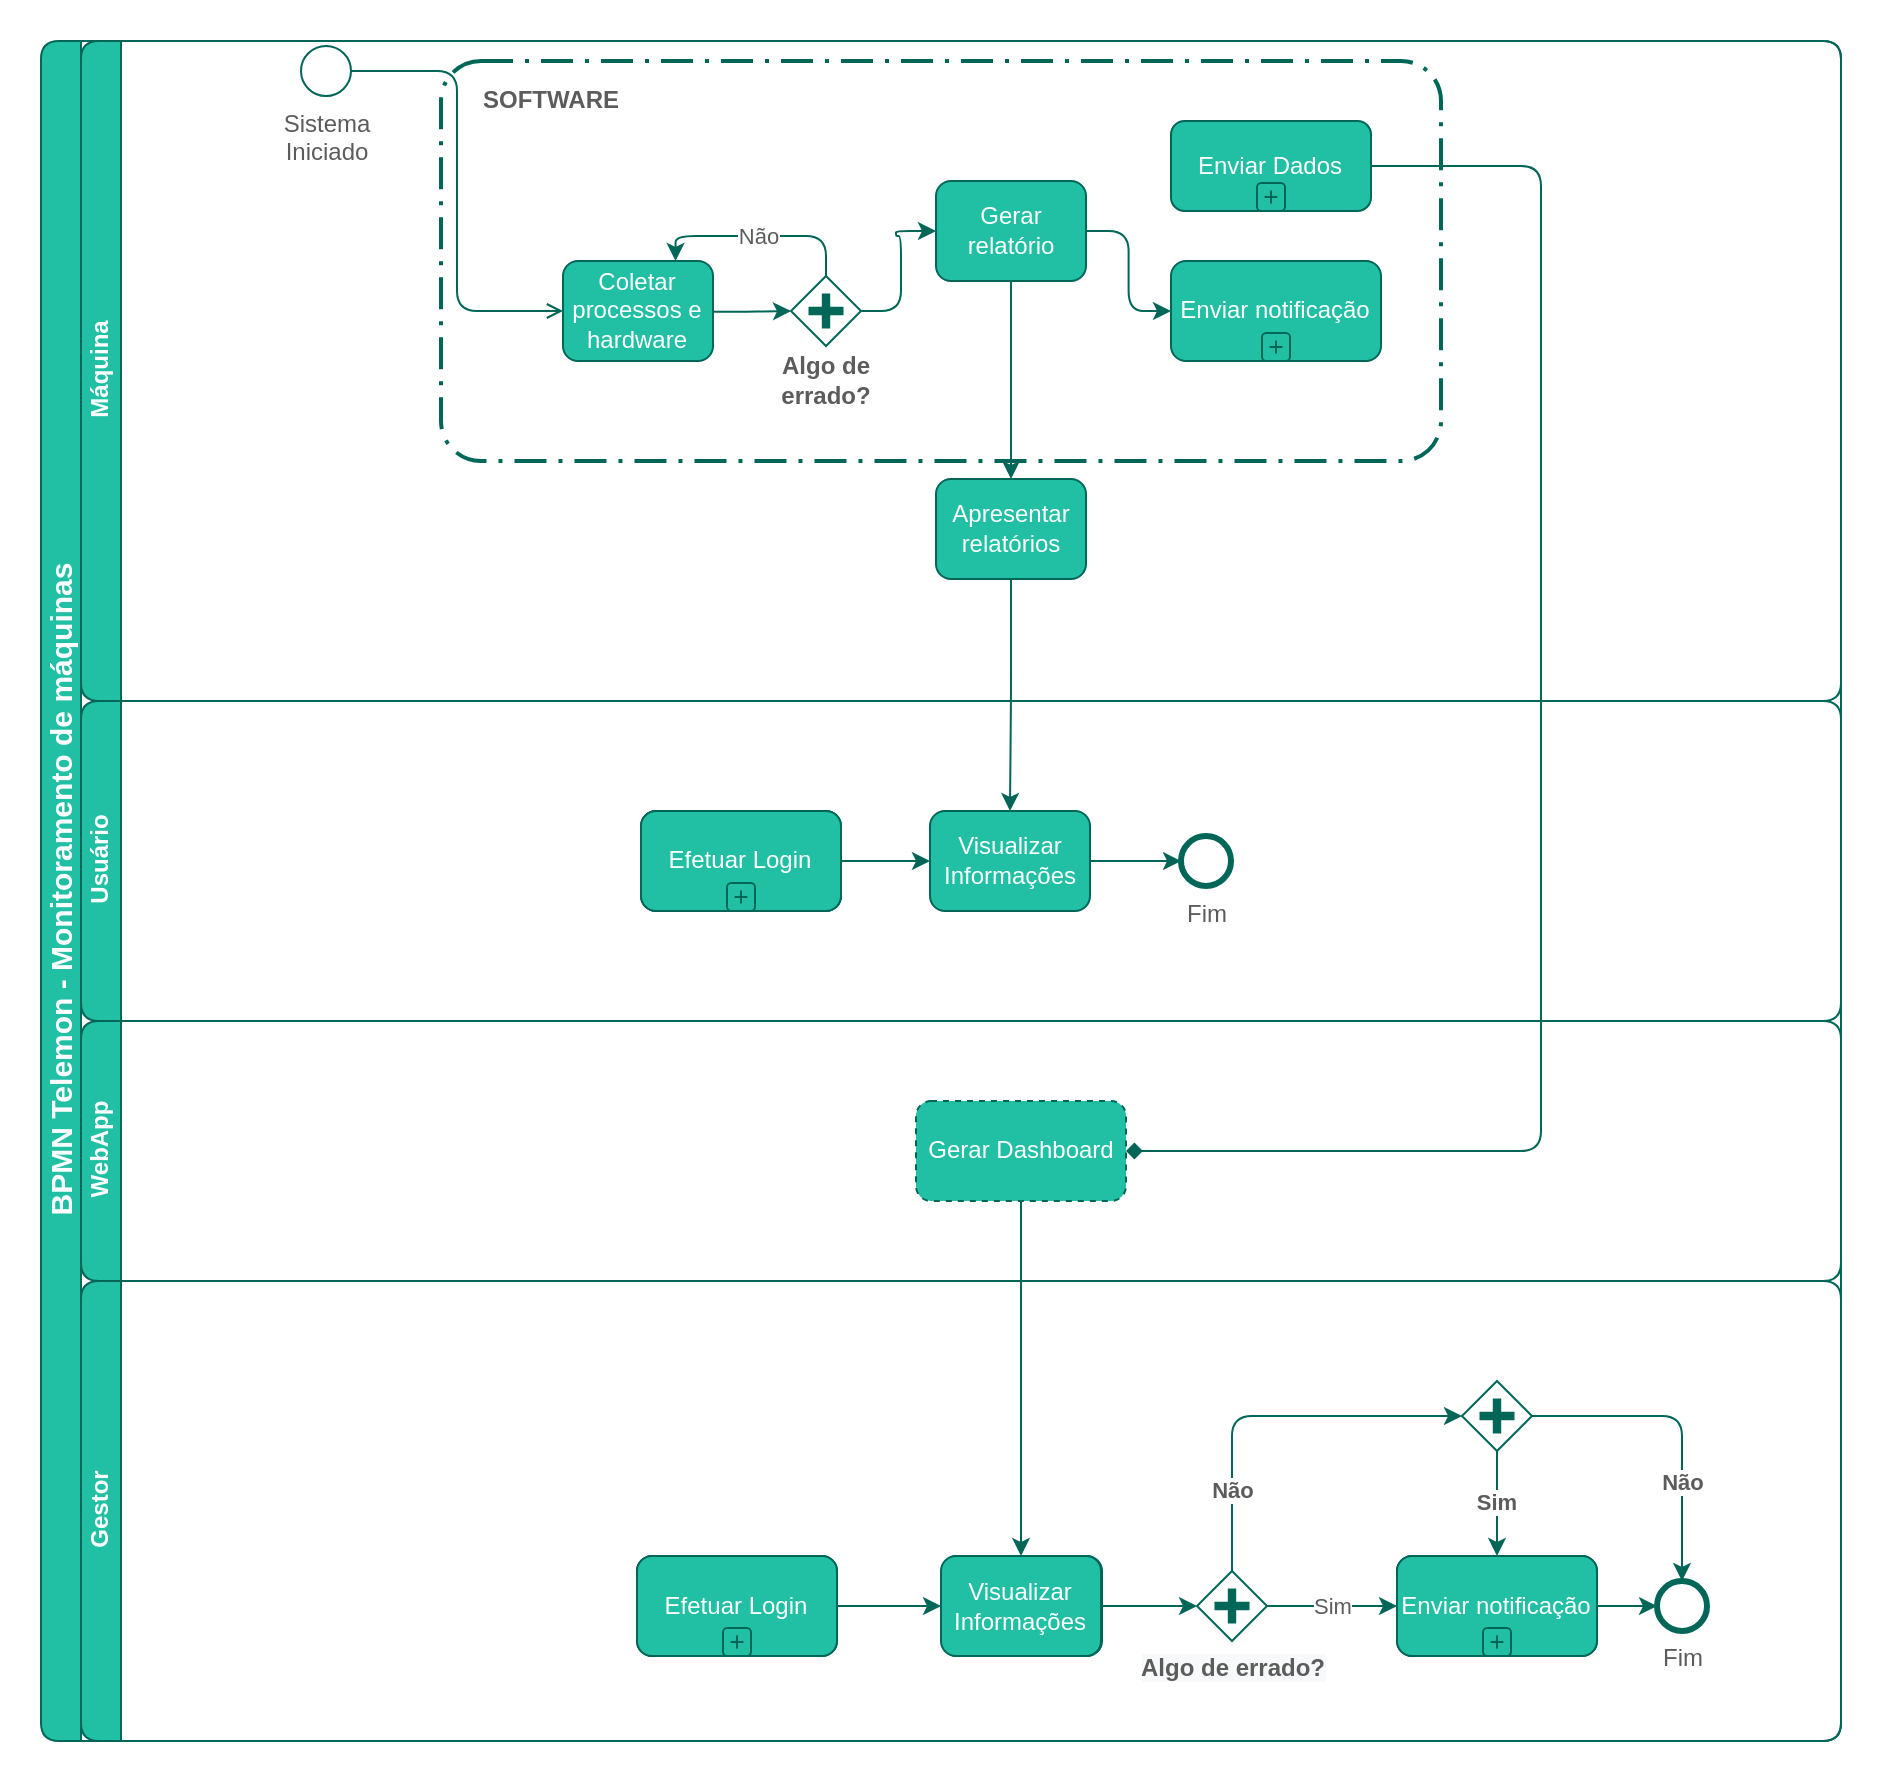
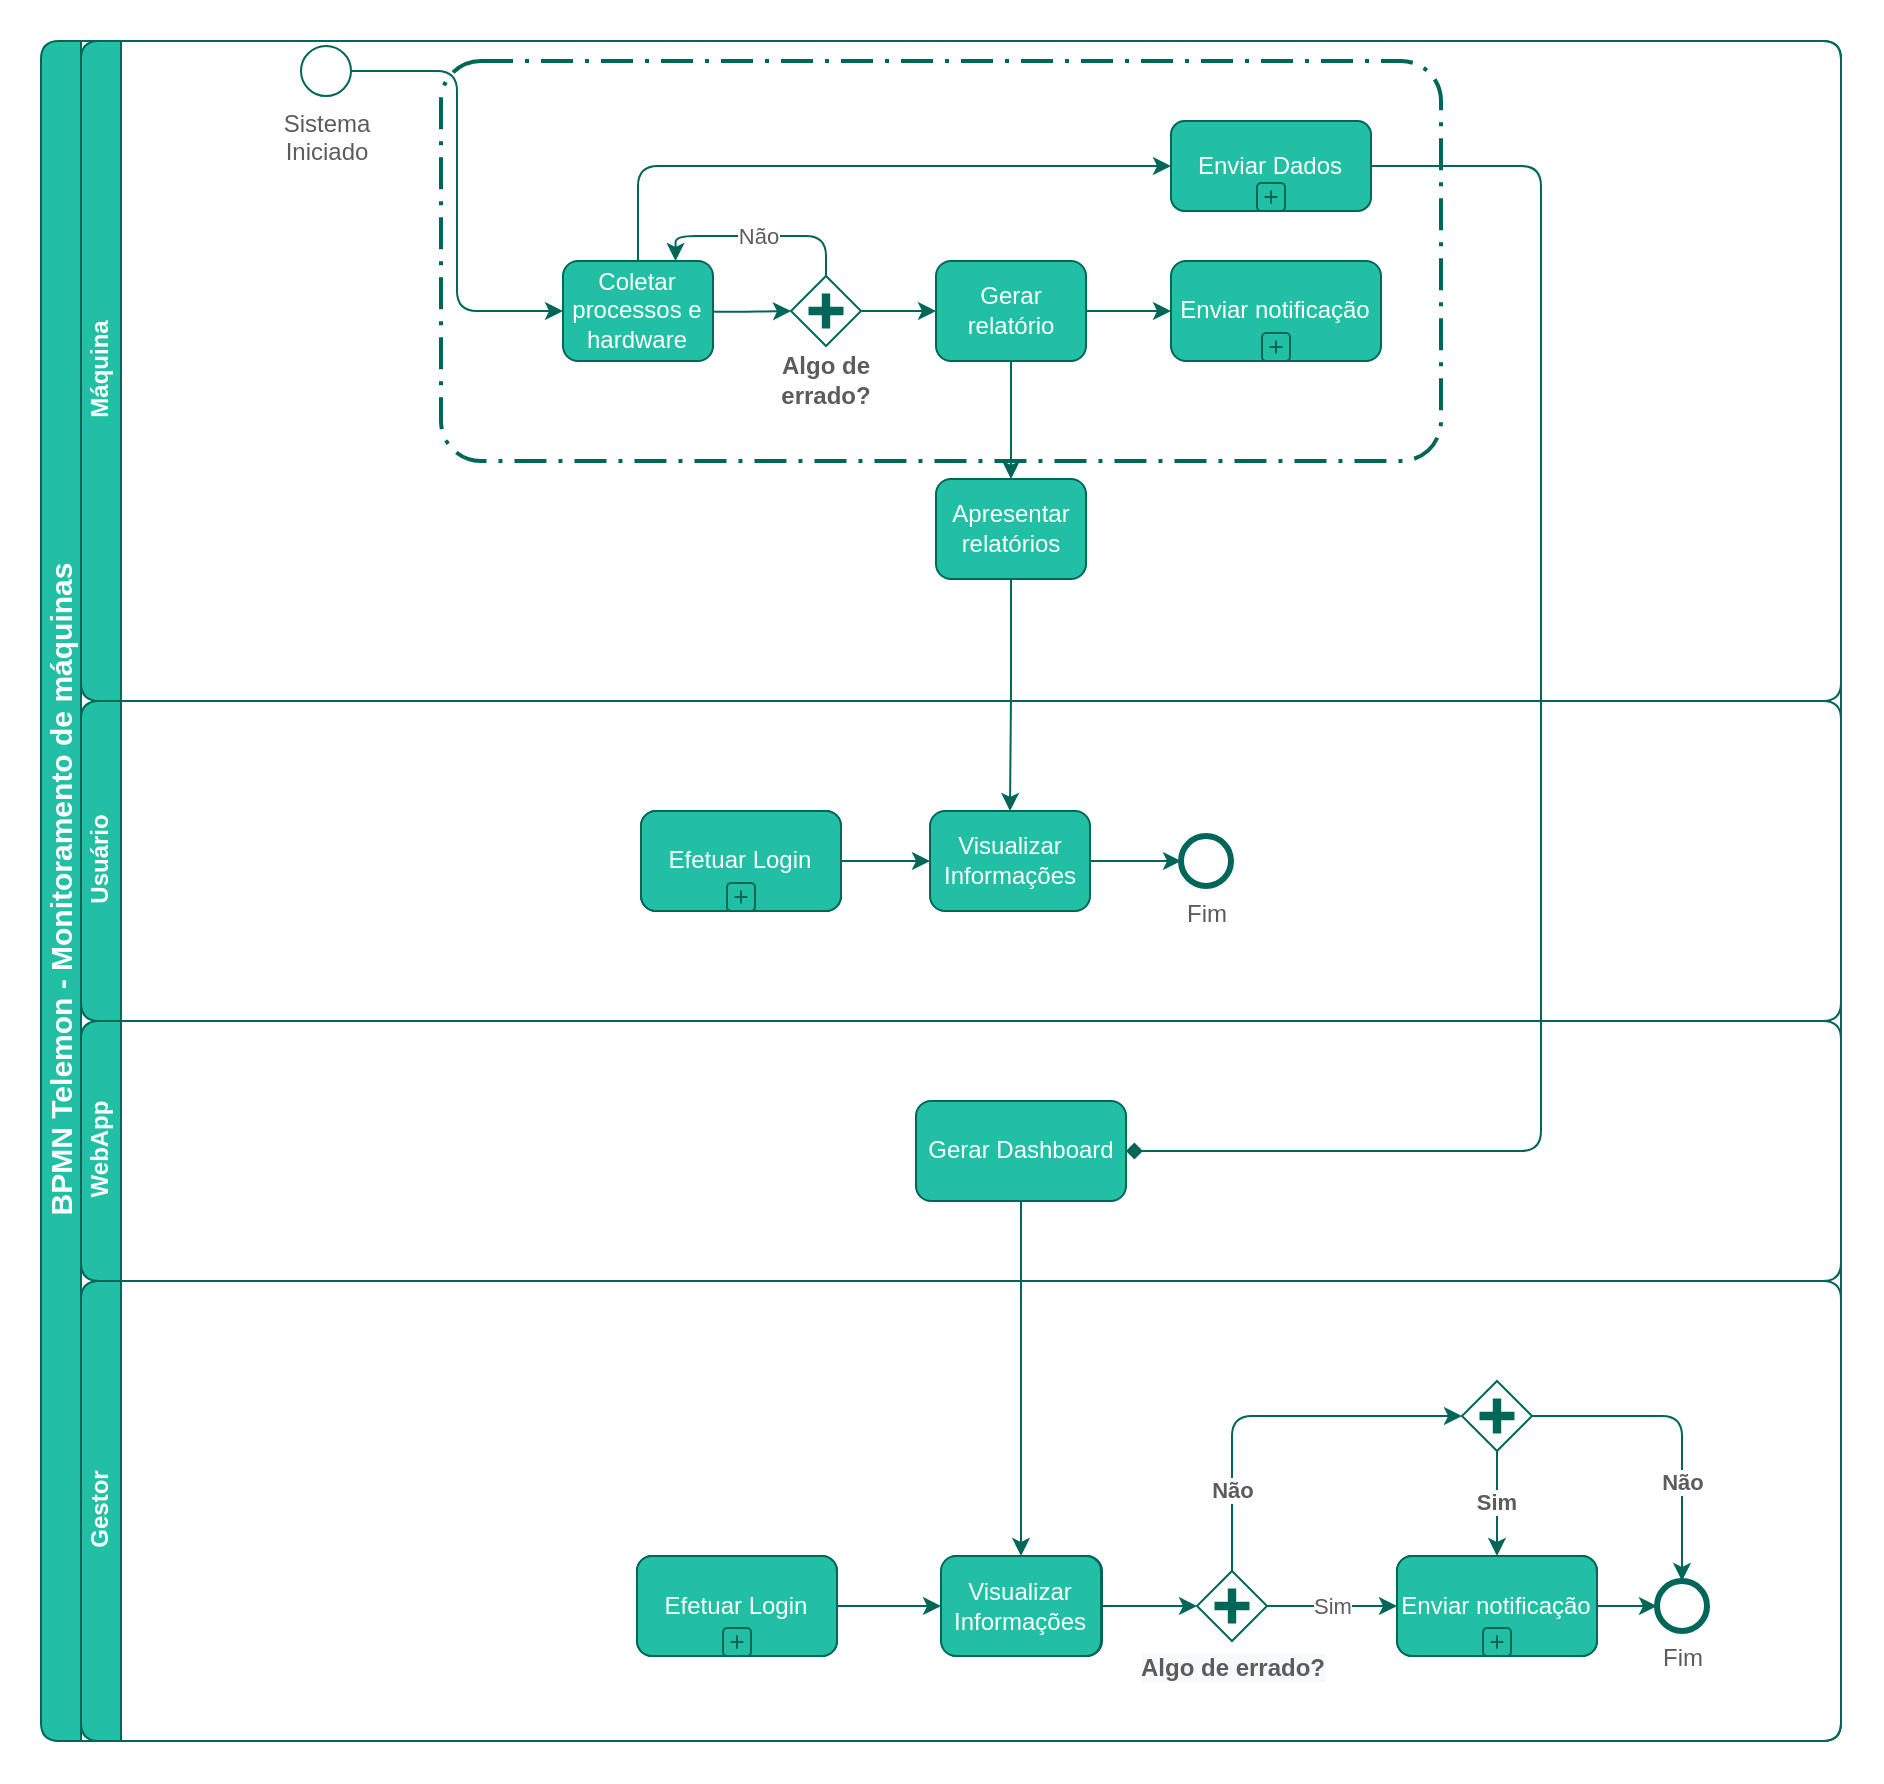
(552, 101) -> none
none -> (857, 166)
(1011, 231) -> (1011, 311)
(550, 311) -> (548, 311)
(1021, 1151) -> (1021, 1151)
